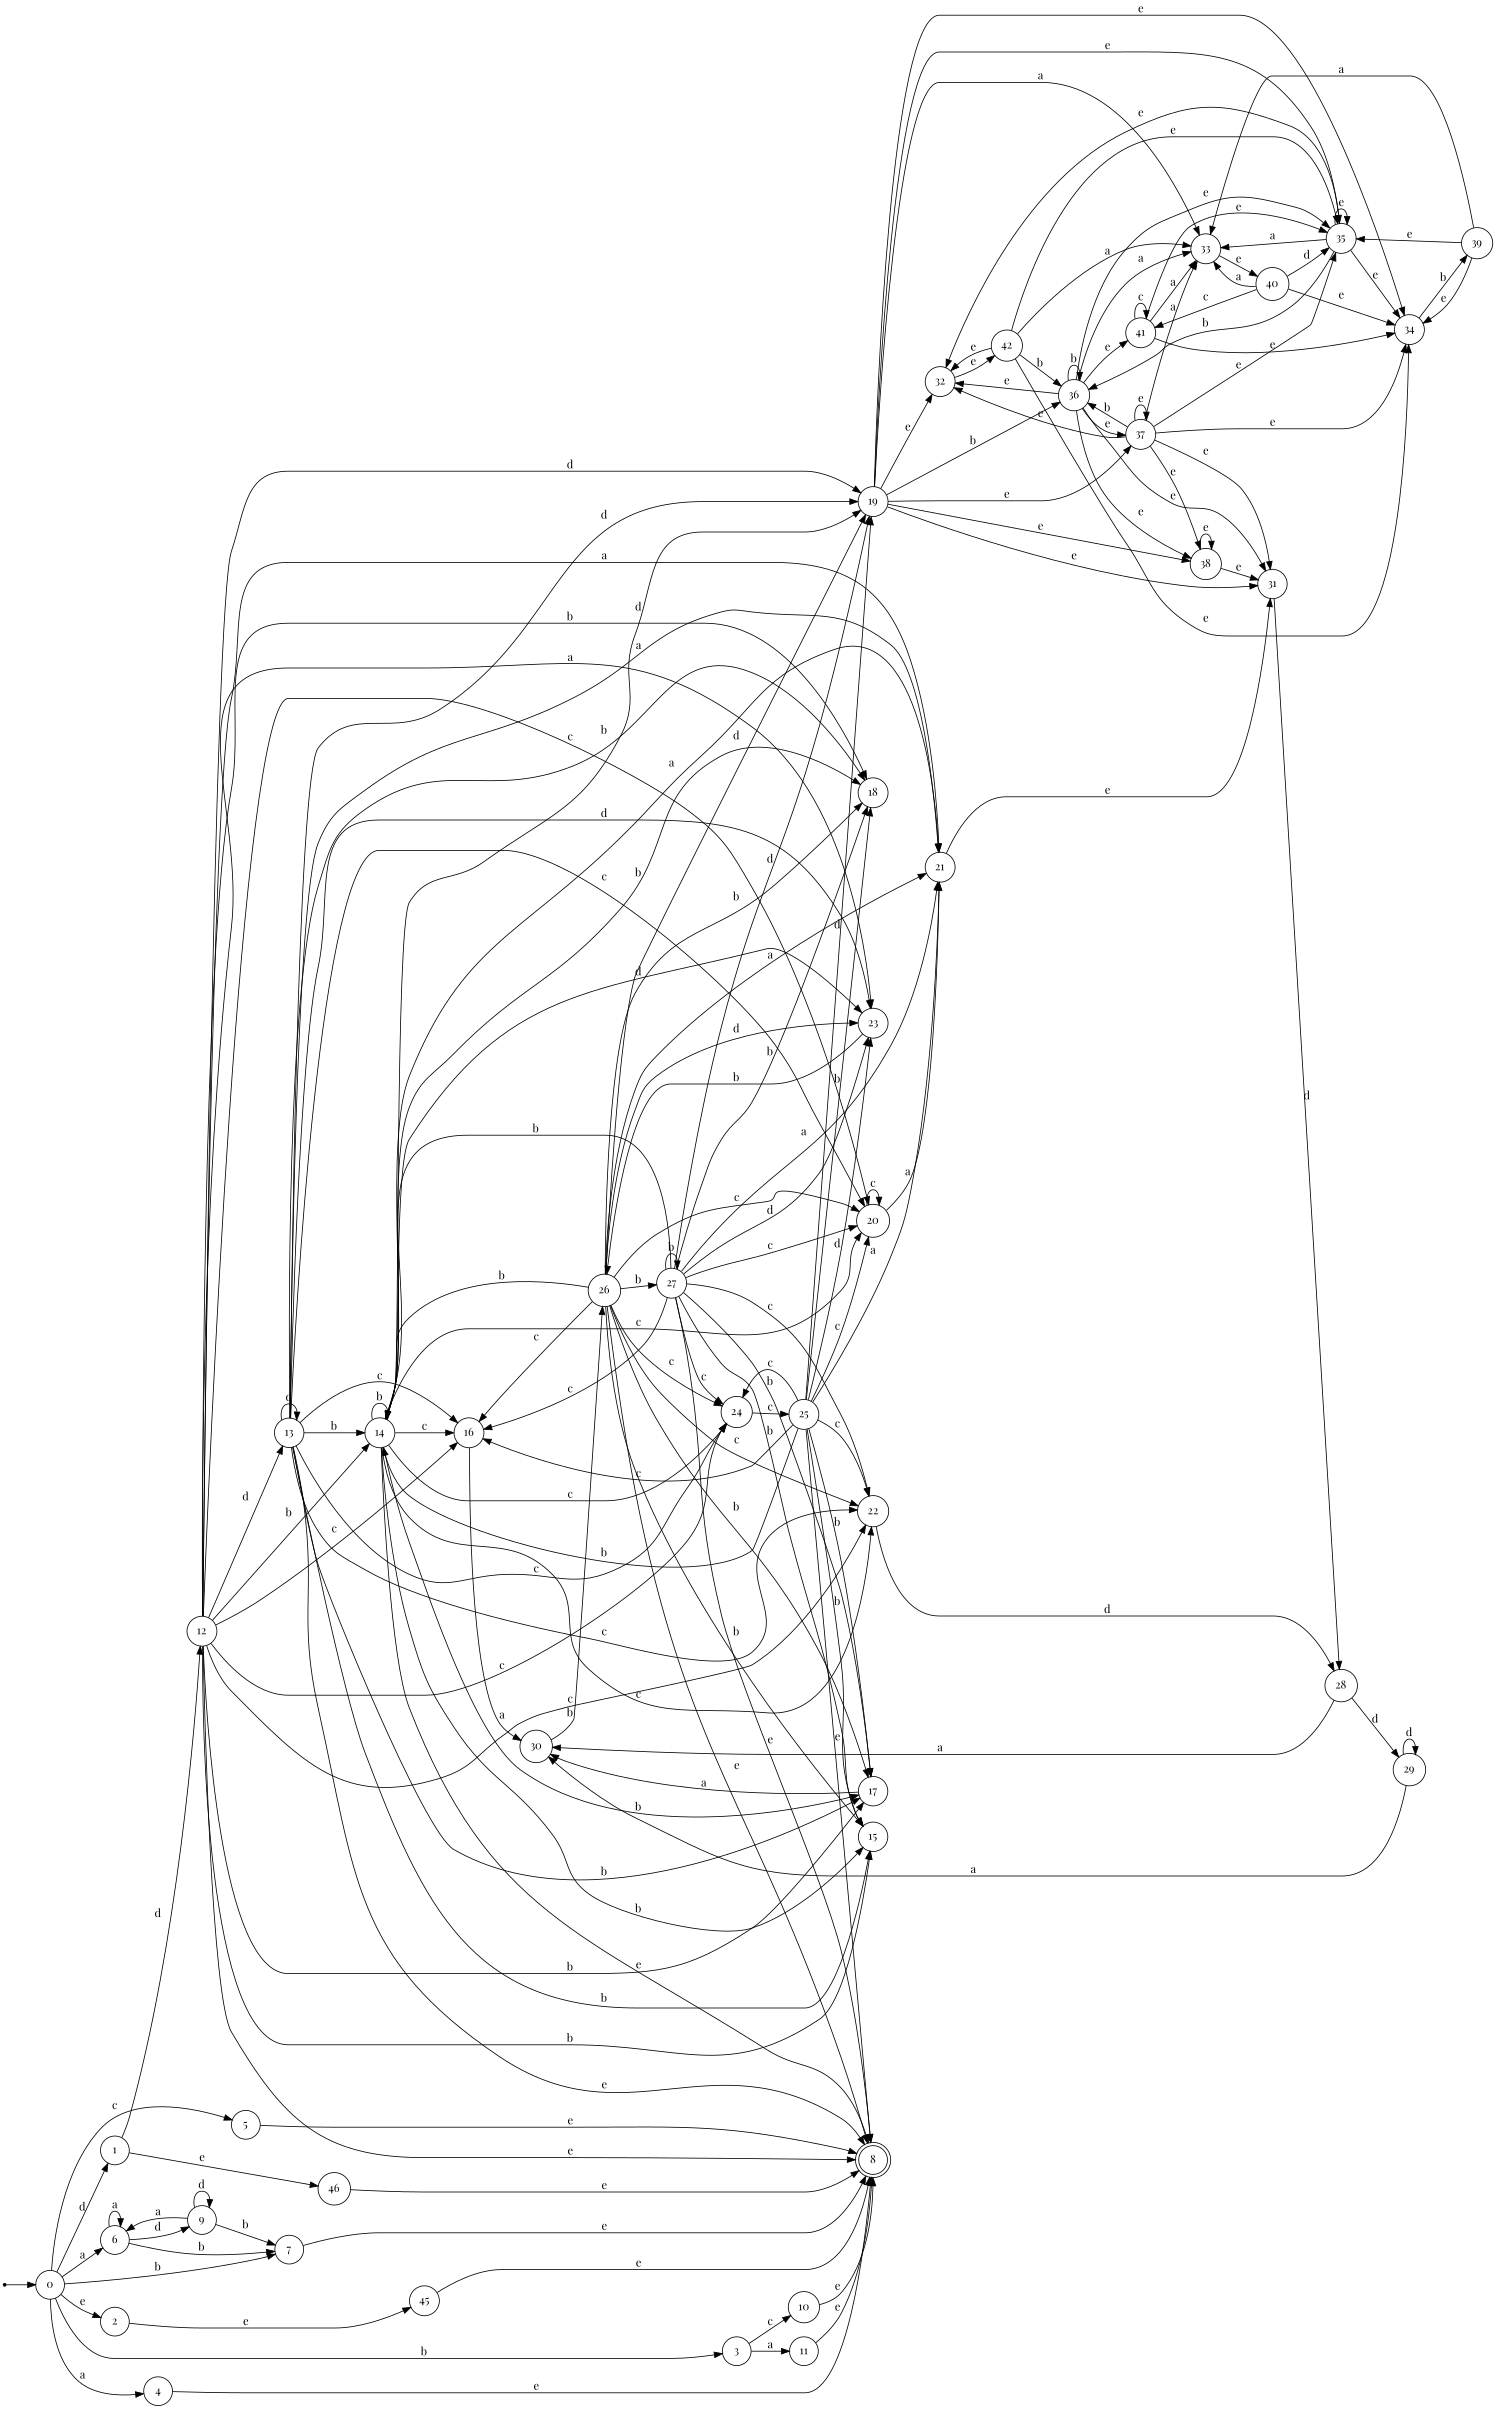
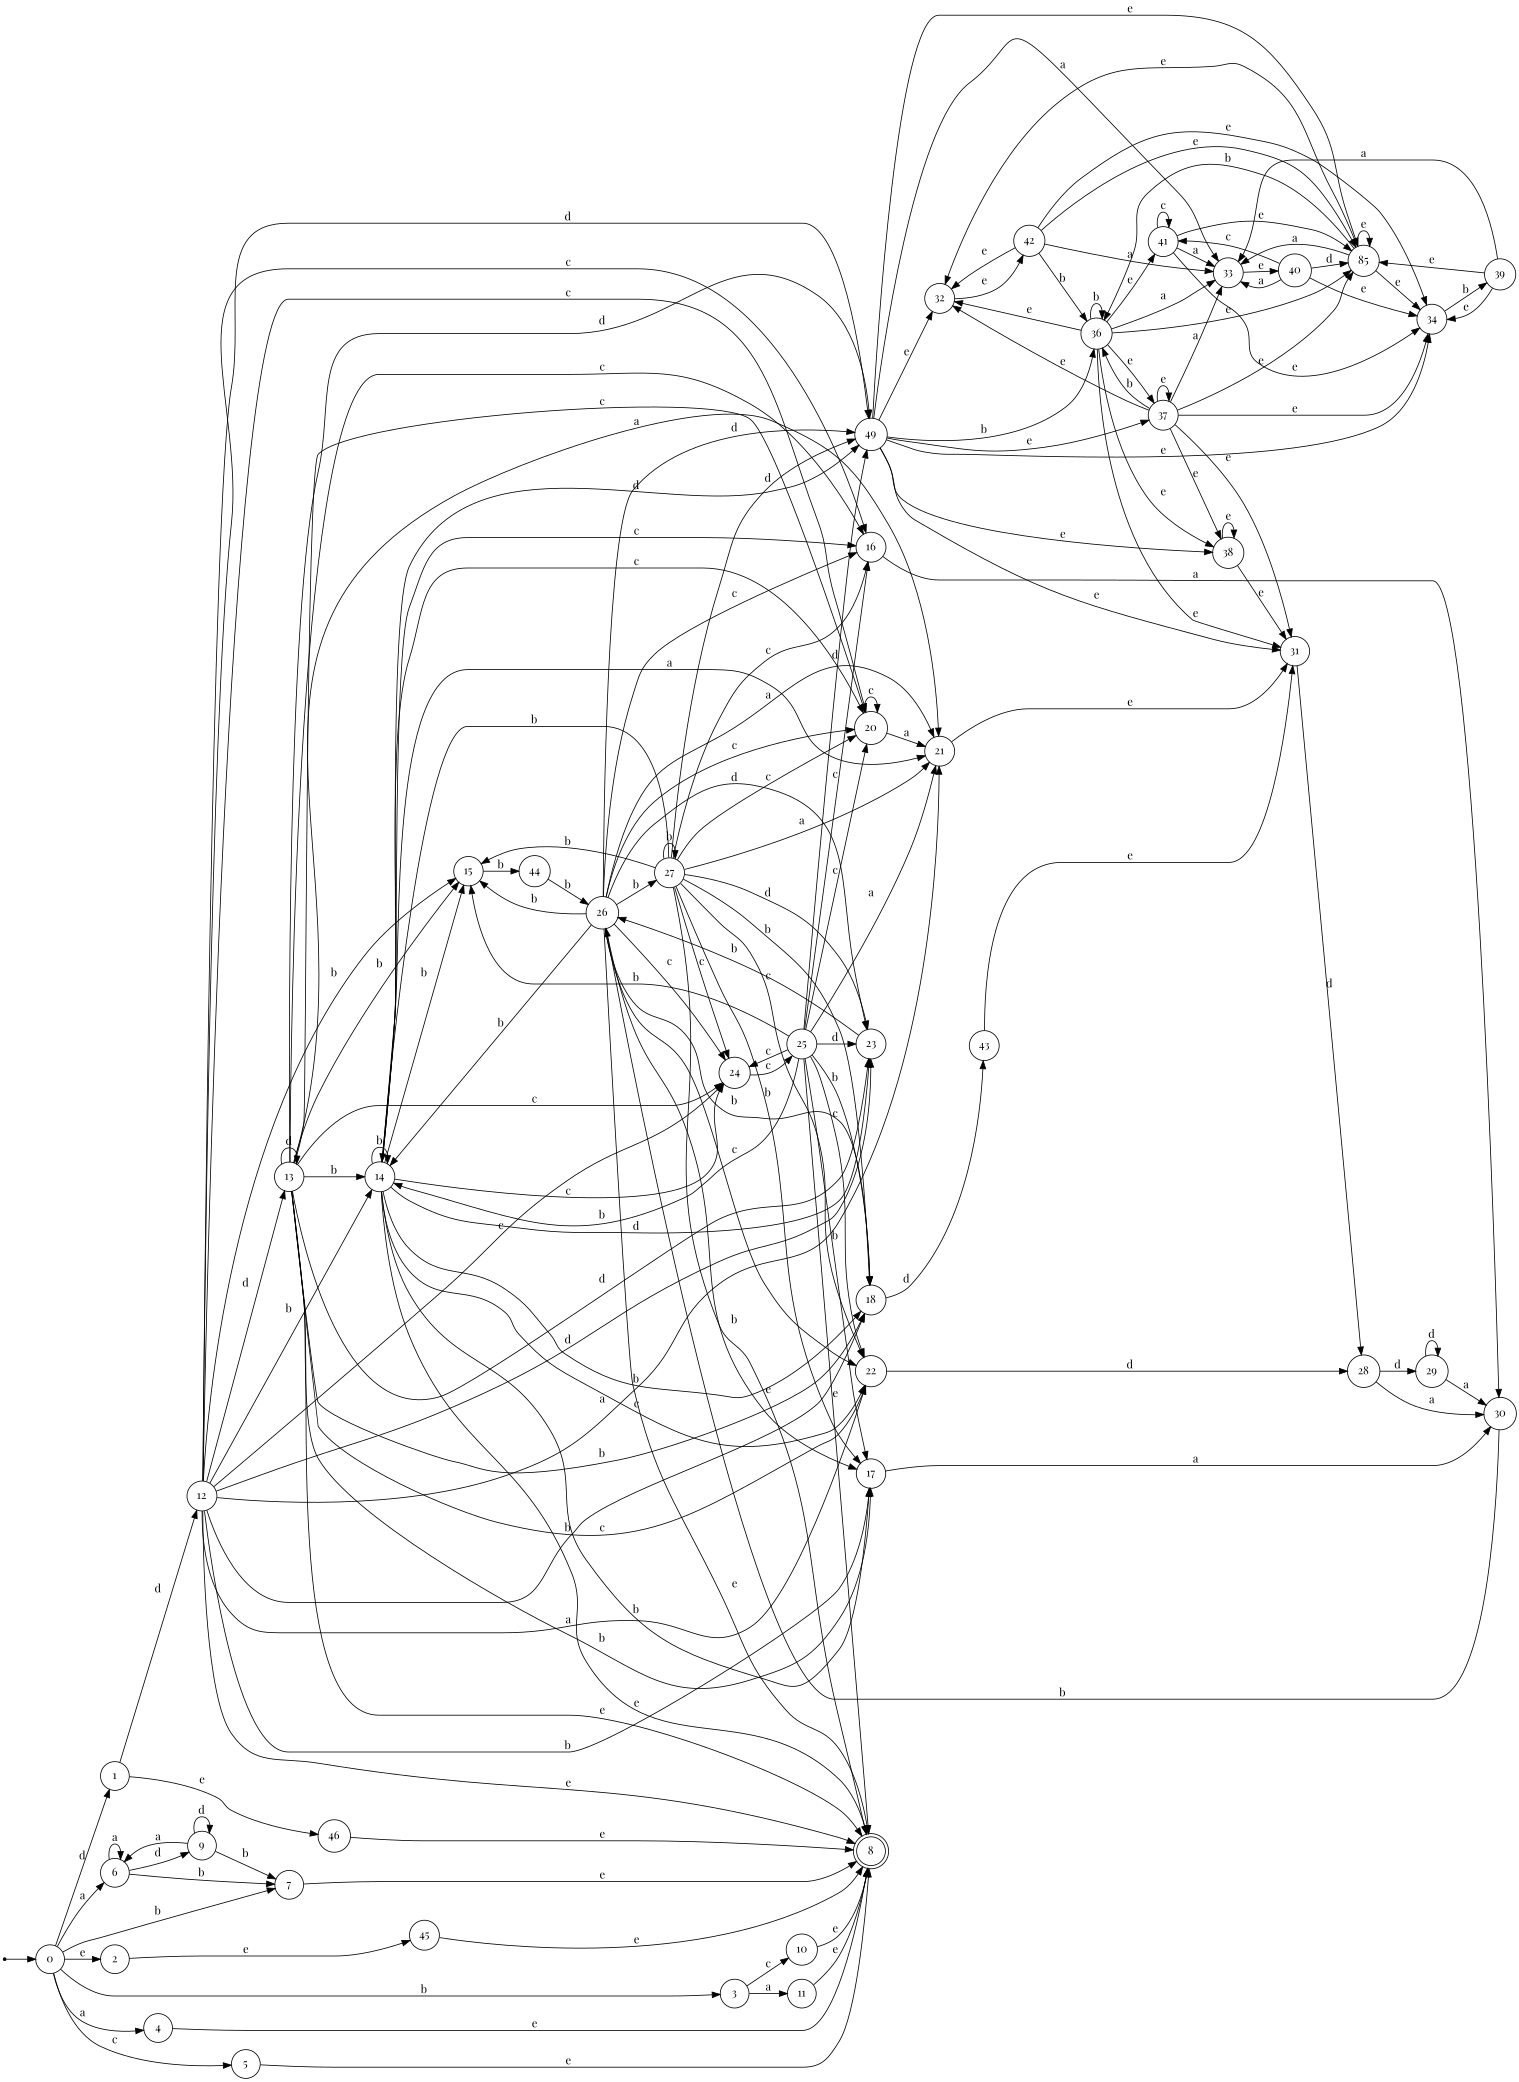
(1341, 238) -> (1364, 261)
(873, 502) -> (871, 434)
(570, 658) -> (568, 1340)
none -> (535, 871)
none -> (984, 1046)
(570, 1700) -> (568, 1620)
